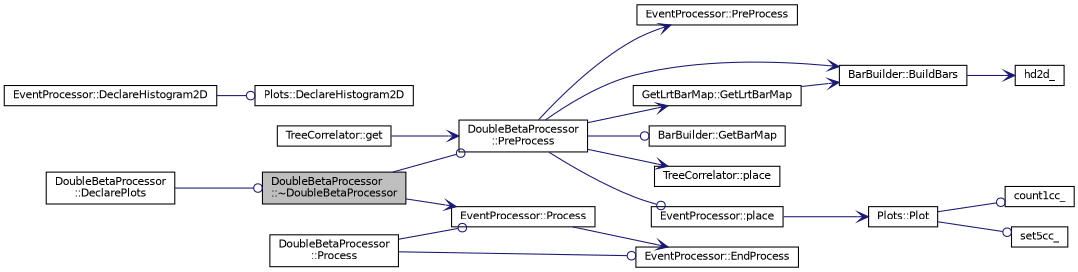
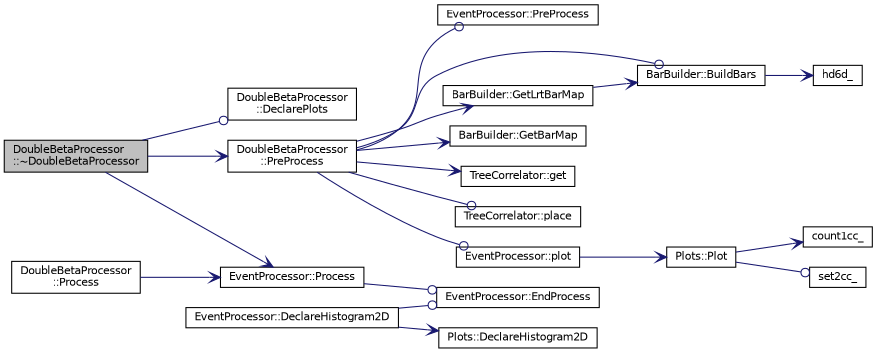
(681, 66) -> (488, 58)
(595, 67) -> (418, 81)
(1040, 75) -> (838, 75)
(231, 96) -> (413, 329)
(717, 96) -> (518, 96)
(420, 136) -> (403, 166)
(614, 136) -> (398, 147)
(623, 157) -> (408, 189)
(425, 163) -> (182, 156)
(214, 188) -> (181, 131)
(967, 207) -> (764, 248)
(717, 217) -> (518, 257)
(428, 234) -> (175, 277)
(615, 236) -> (396, 287)
(1040, 237) -> (838, 277)
(513, 254) -> (413, 307)
